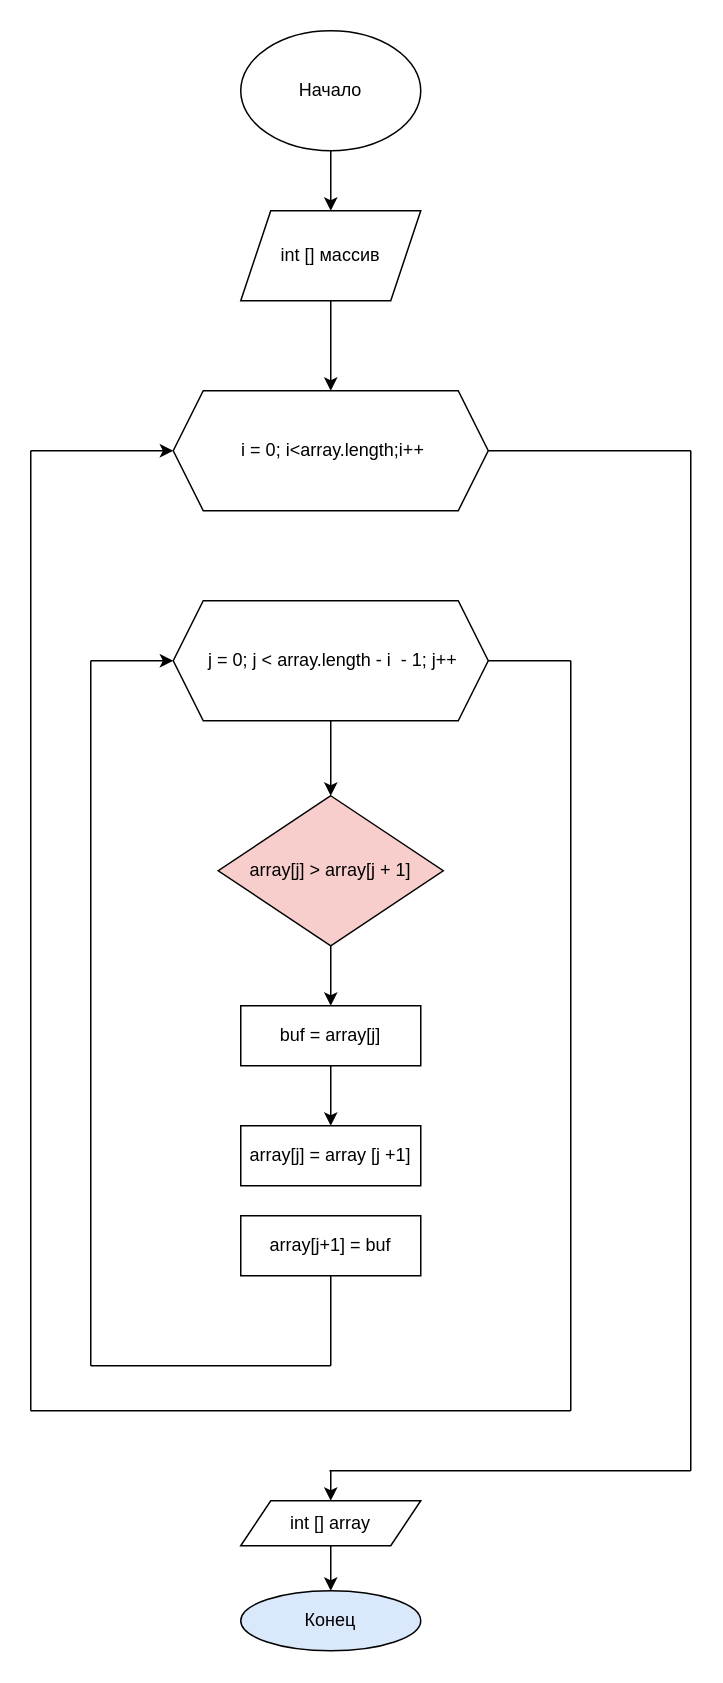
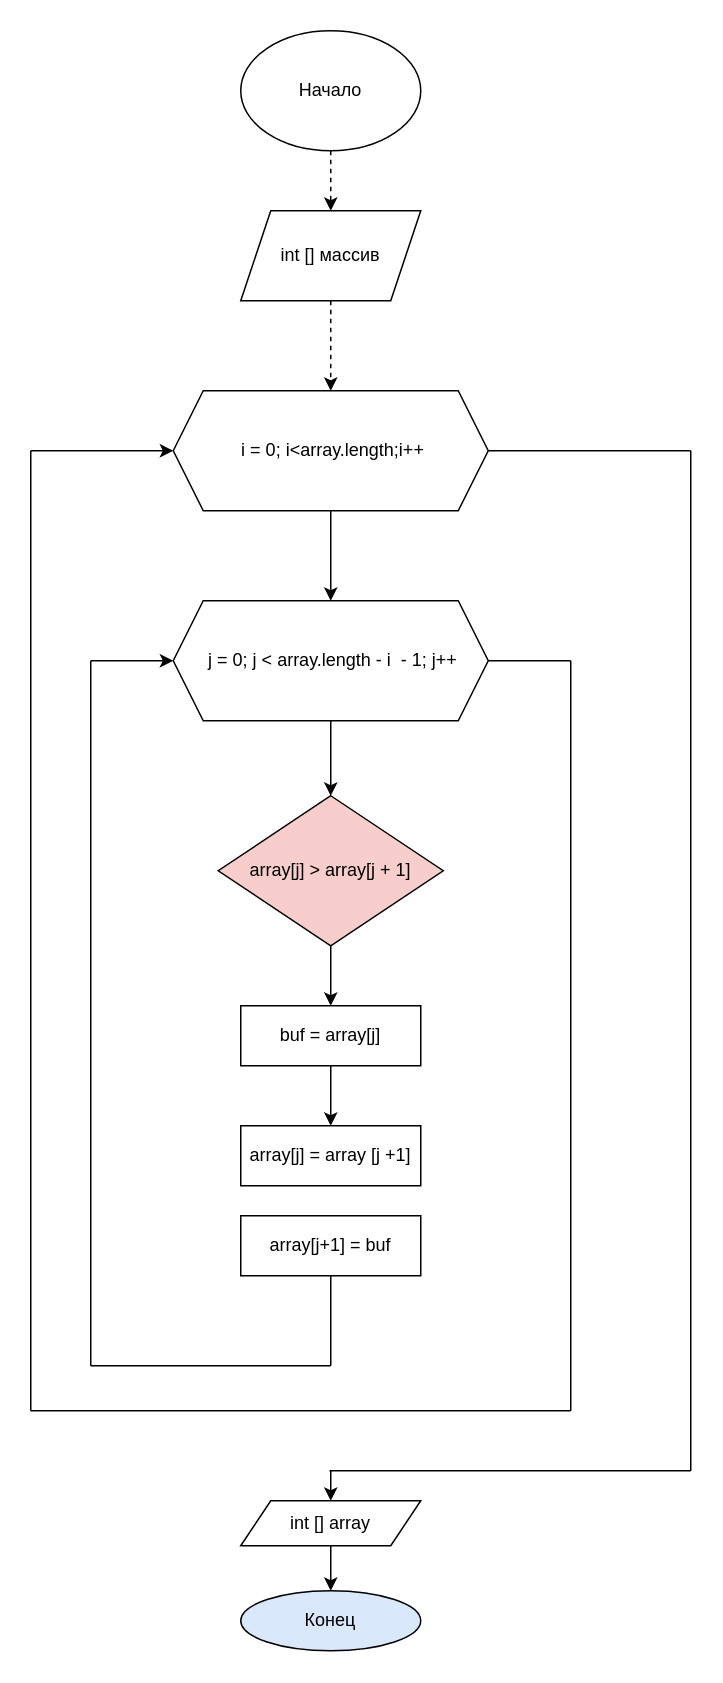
(331, 175) -> (331, 175)
(331, 342) -> (331, 342)
none -> (331, 551)
